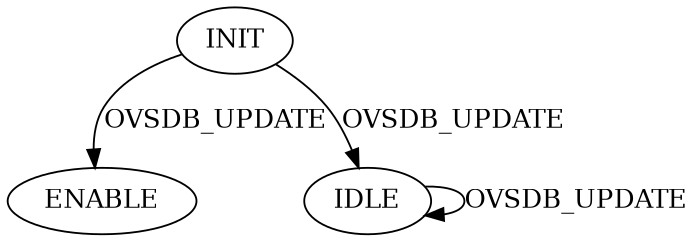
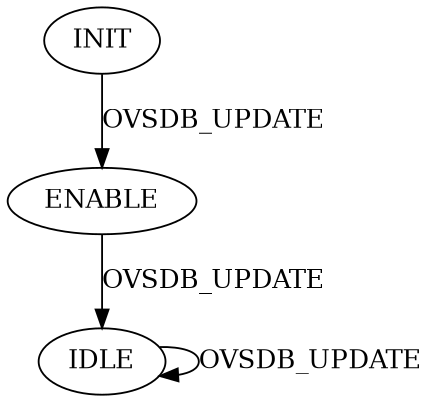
(322, 101) -> (102, 272)
